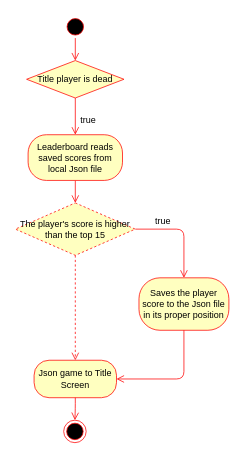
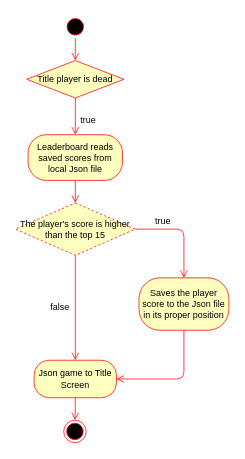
none -> (64, 308)
(75, 308) -> (75, 308)
